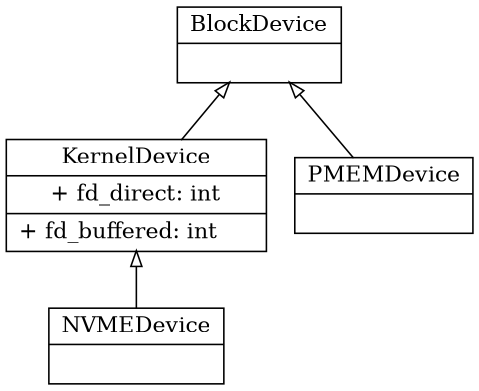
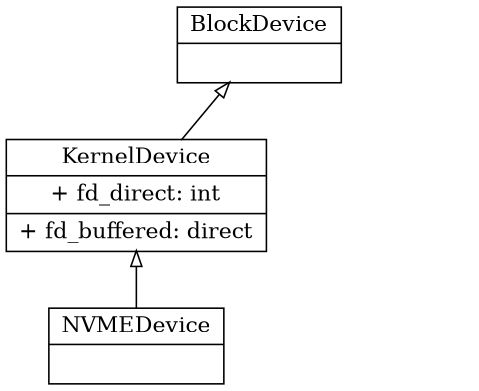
(384, 195) -> none
(119, 232) -> (136, 232)
